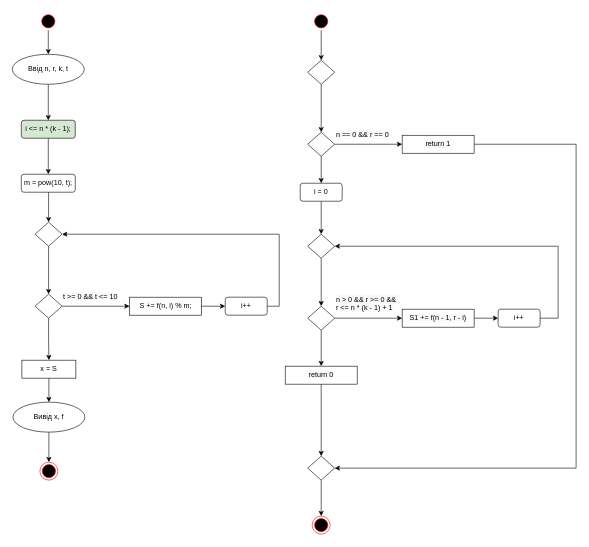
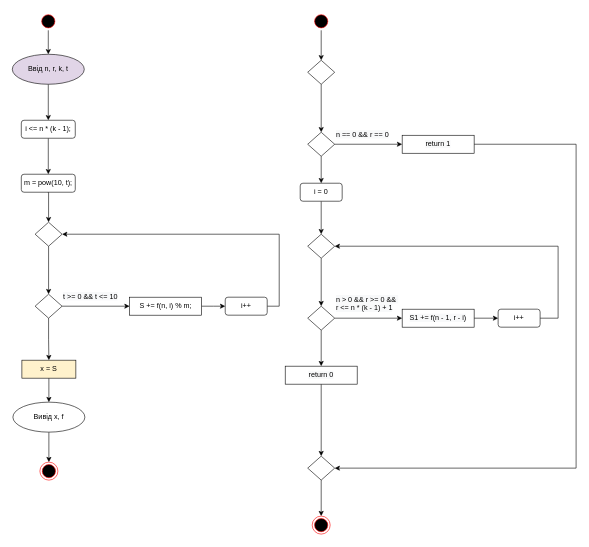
(48, 69) -> (48, 69)
(48, 129) -> (48, 129)
(49, 369) -> (49, 369)
